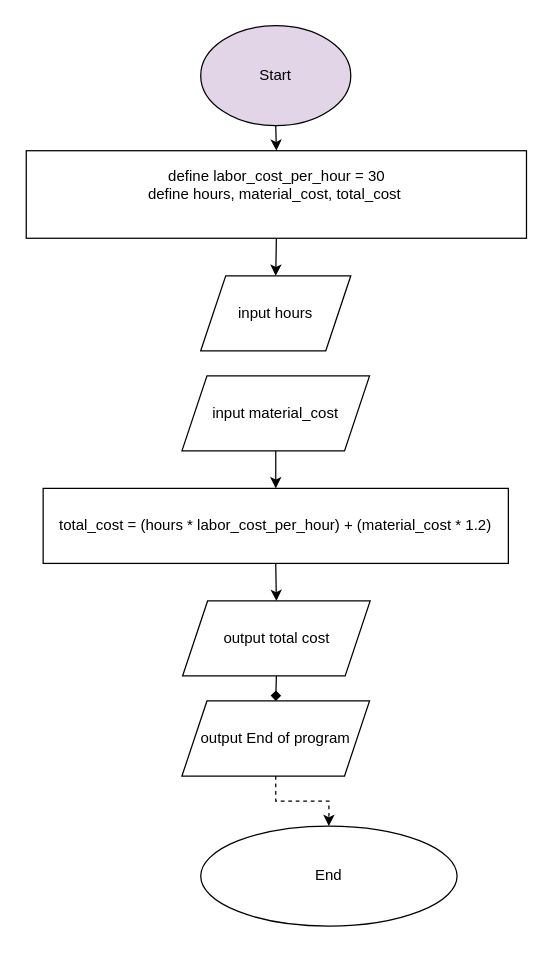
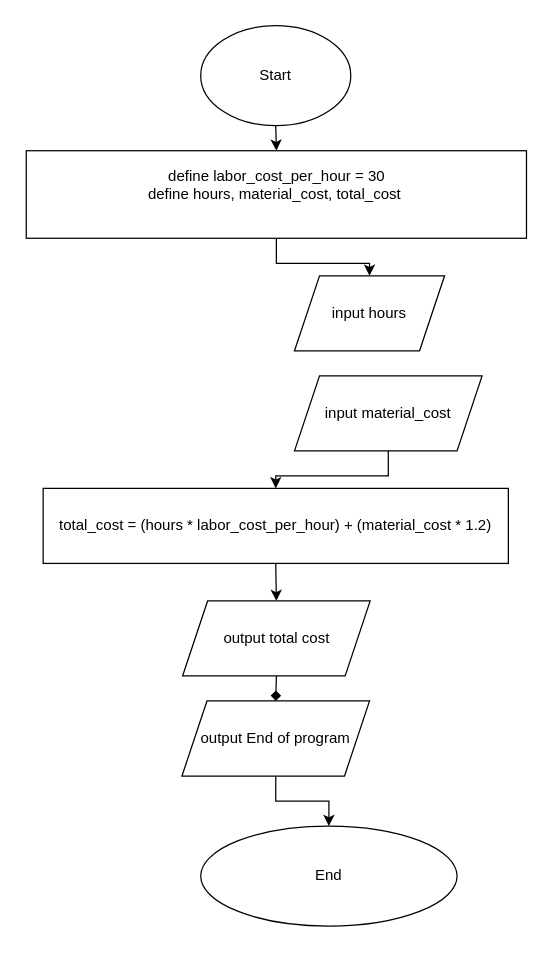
(276, 76) -> (276, 76)
(276, 313) -> (369, 313)
(276, 413) -> (388, 413)
(297, 801) -> (297, 801)
